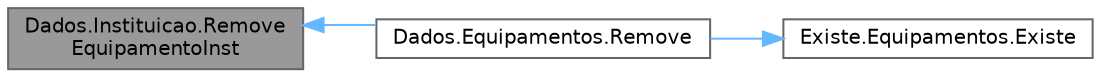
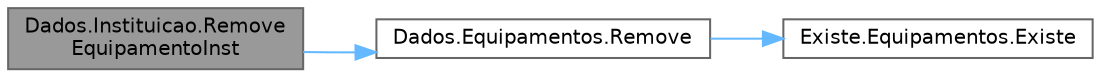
(350, 25) -> (329, 52)
